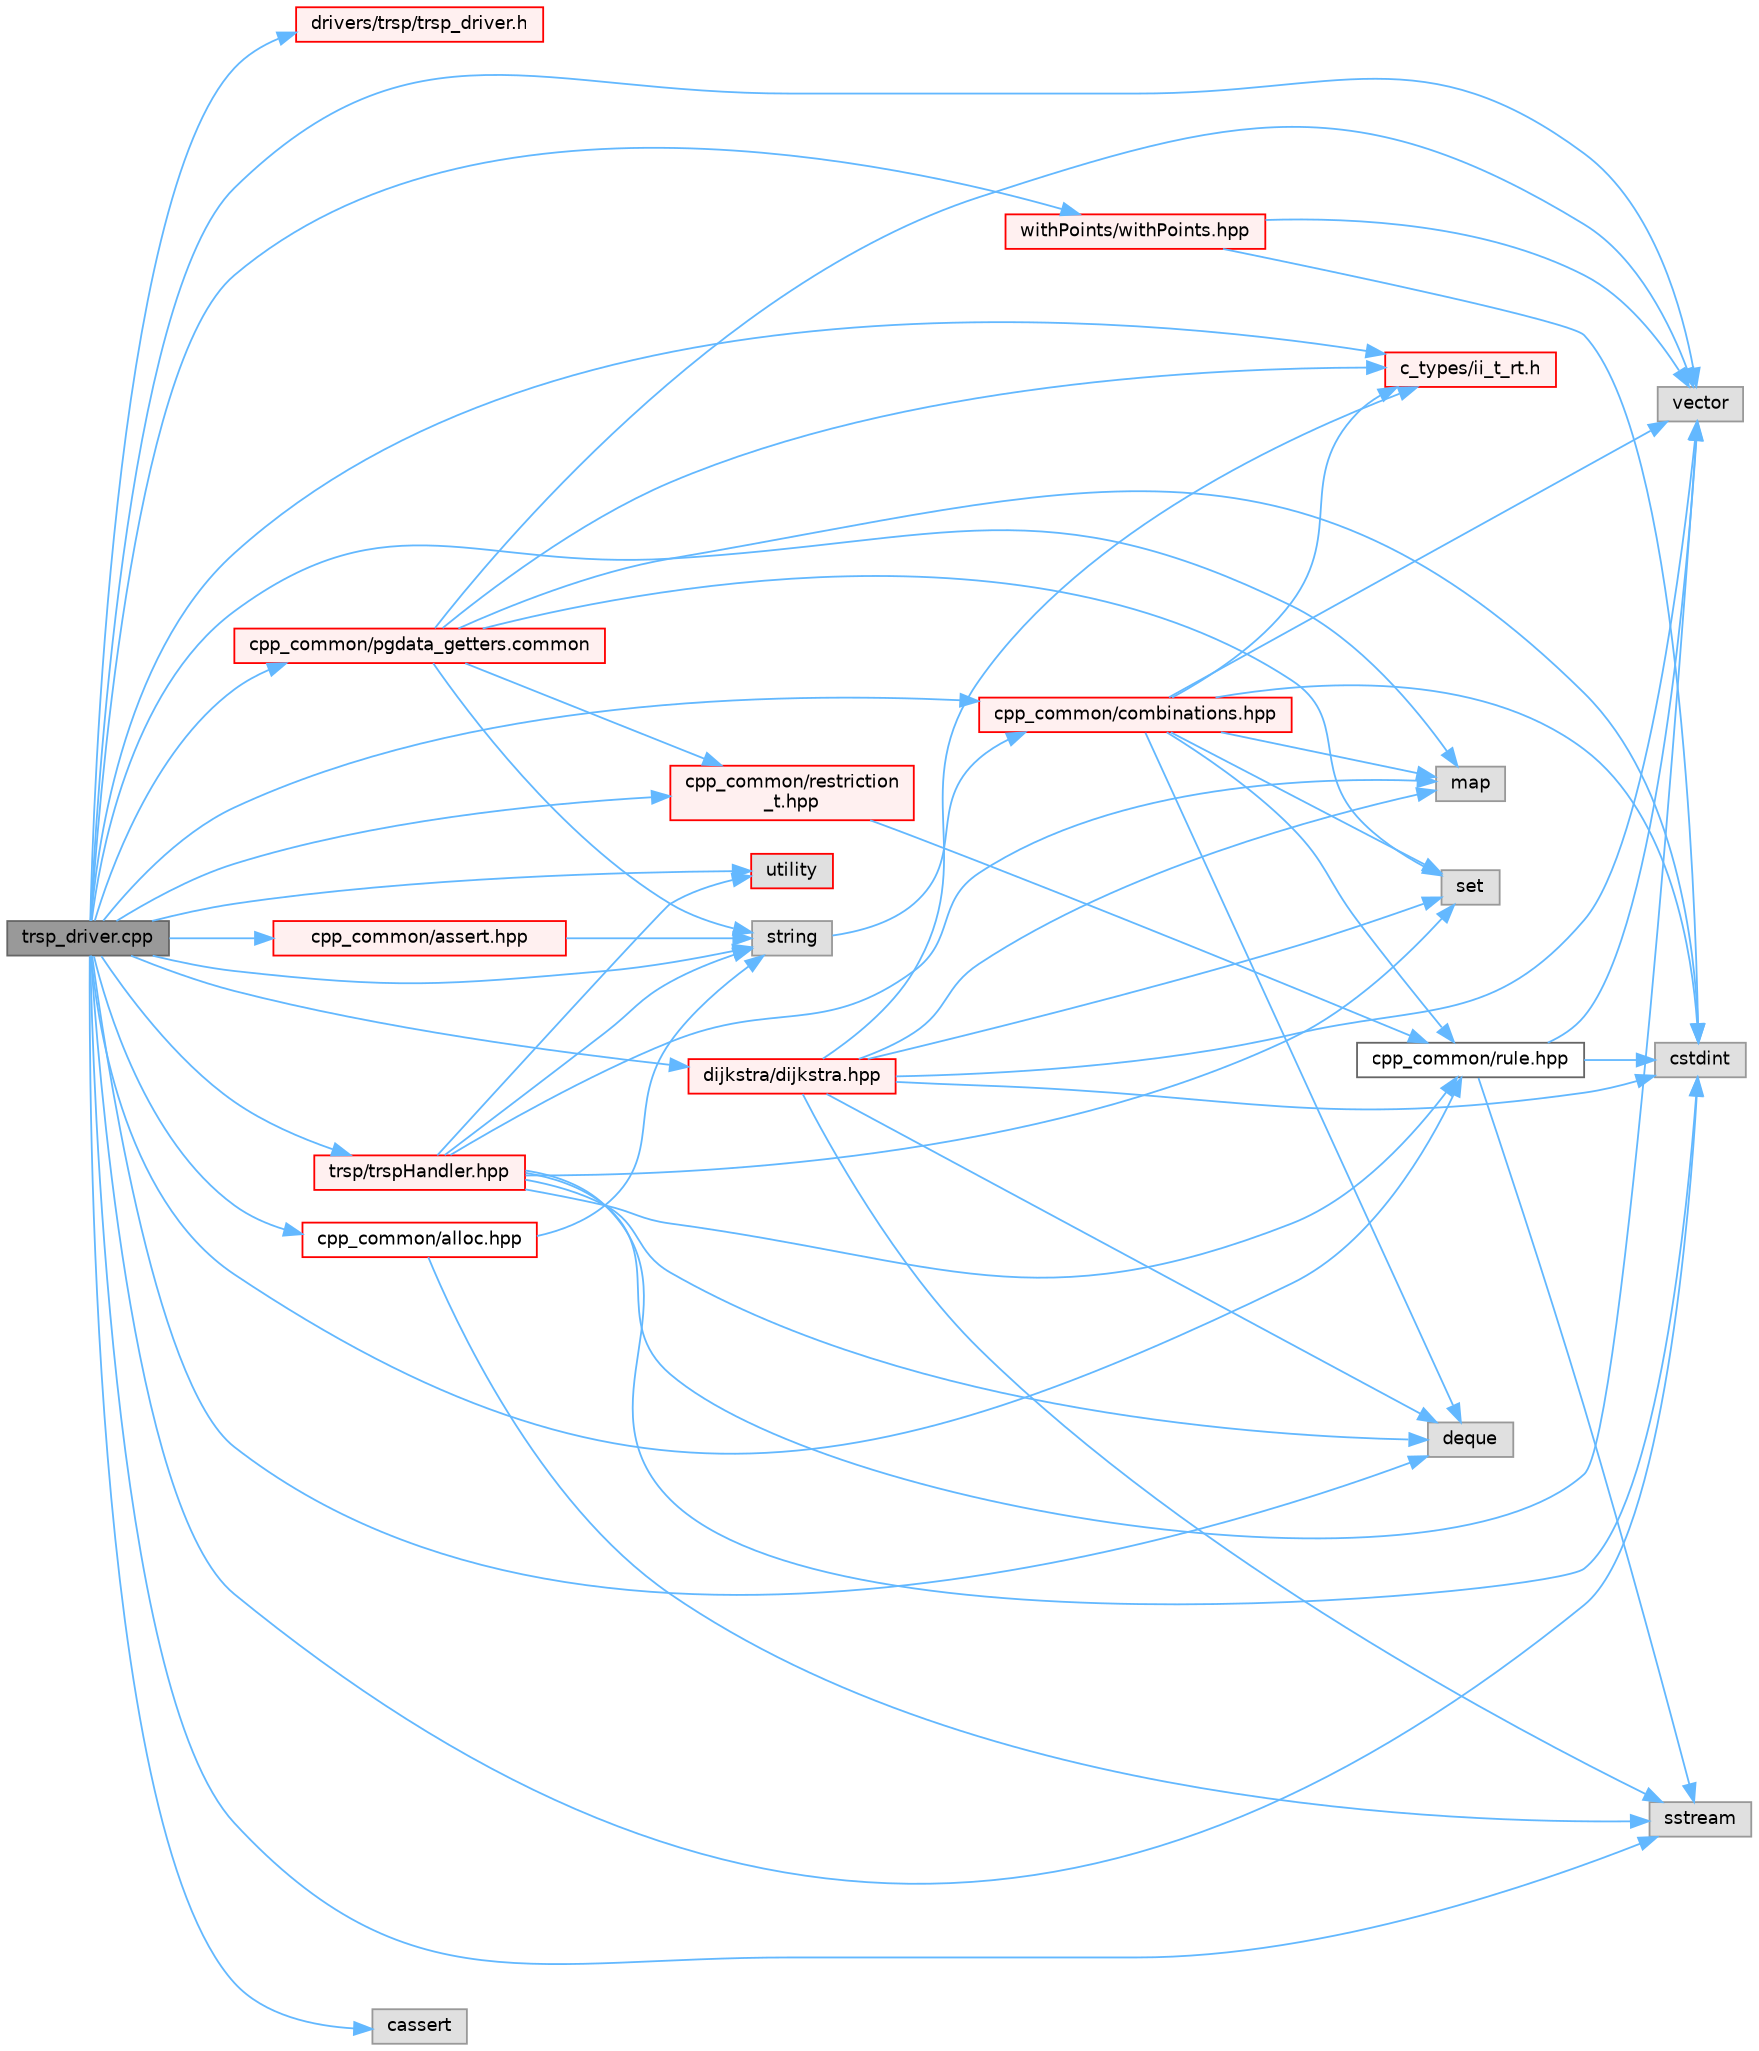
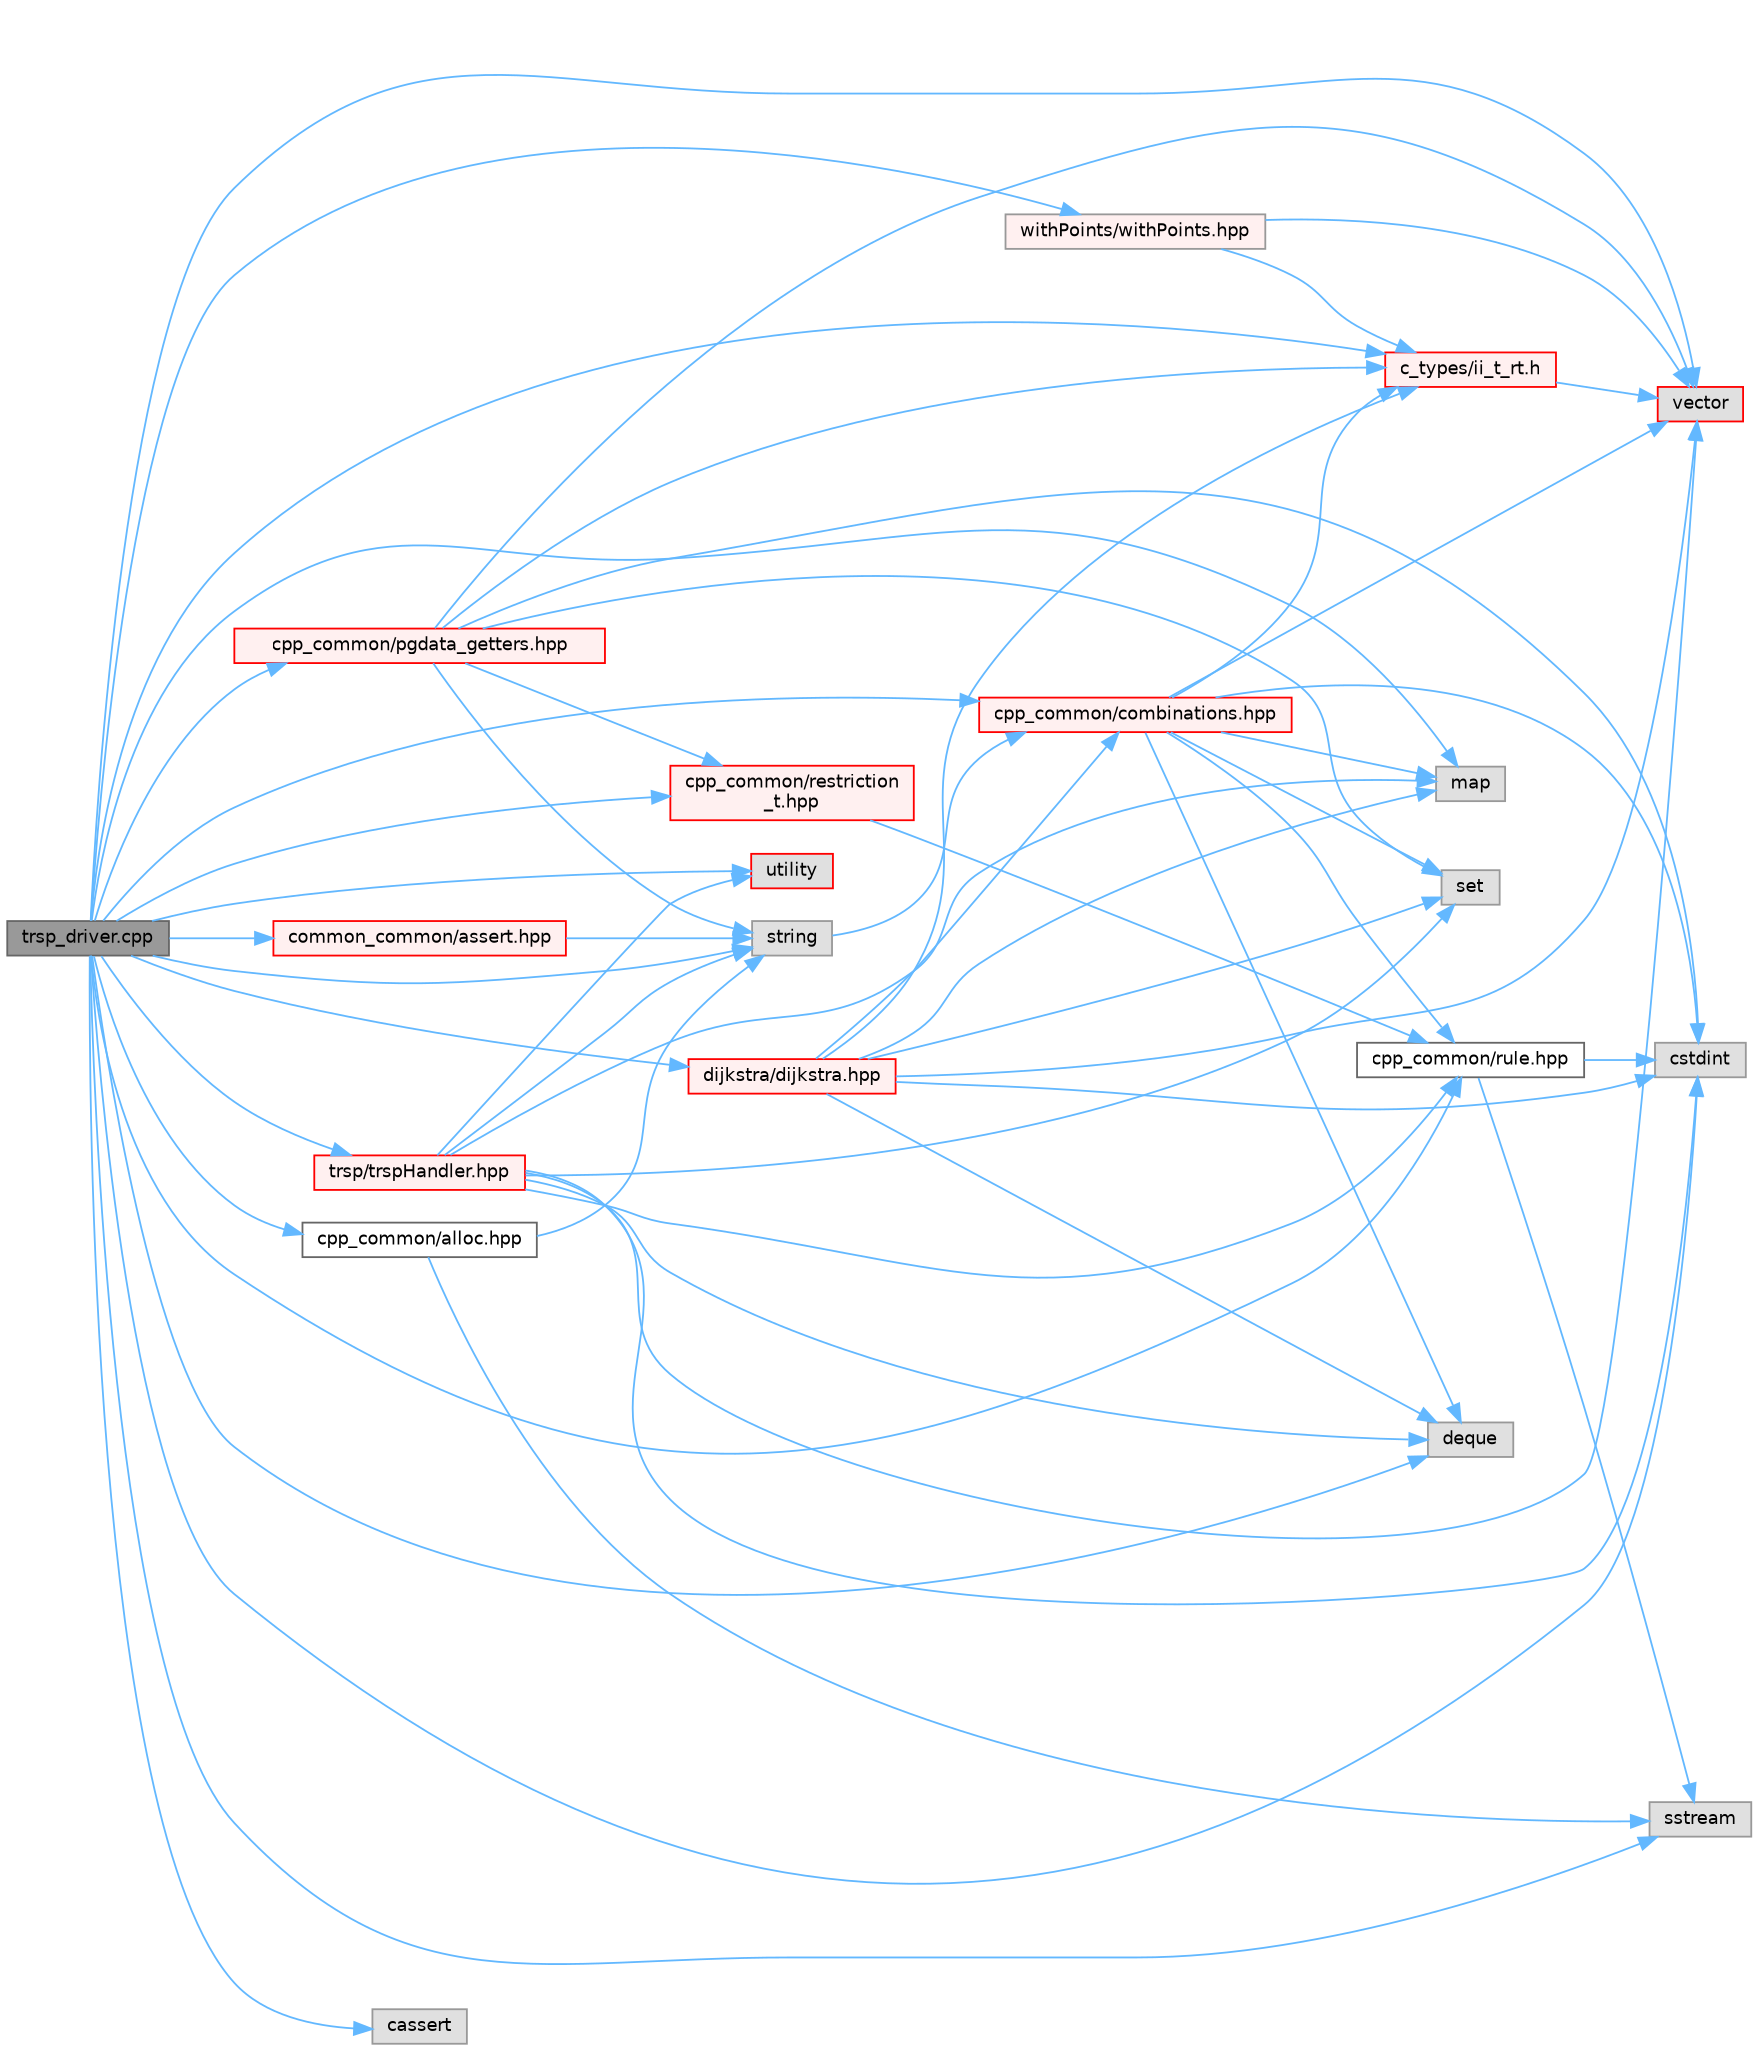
(420, 25) -> none
(1135, 232) -> (1135, 232)
(1700, 404) -> (1700, 404)
(1646, 489) -> (1314, 290)
(420, 646) -> (420, 646)
(1659, 772) -> (1597, 389)
(420, 938) -> (420, 938)
(420, 1240) -> (420, 1240)
(1168, 1507) -> (968, 909)
